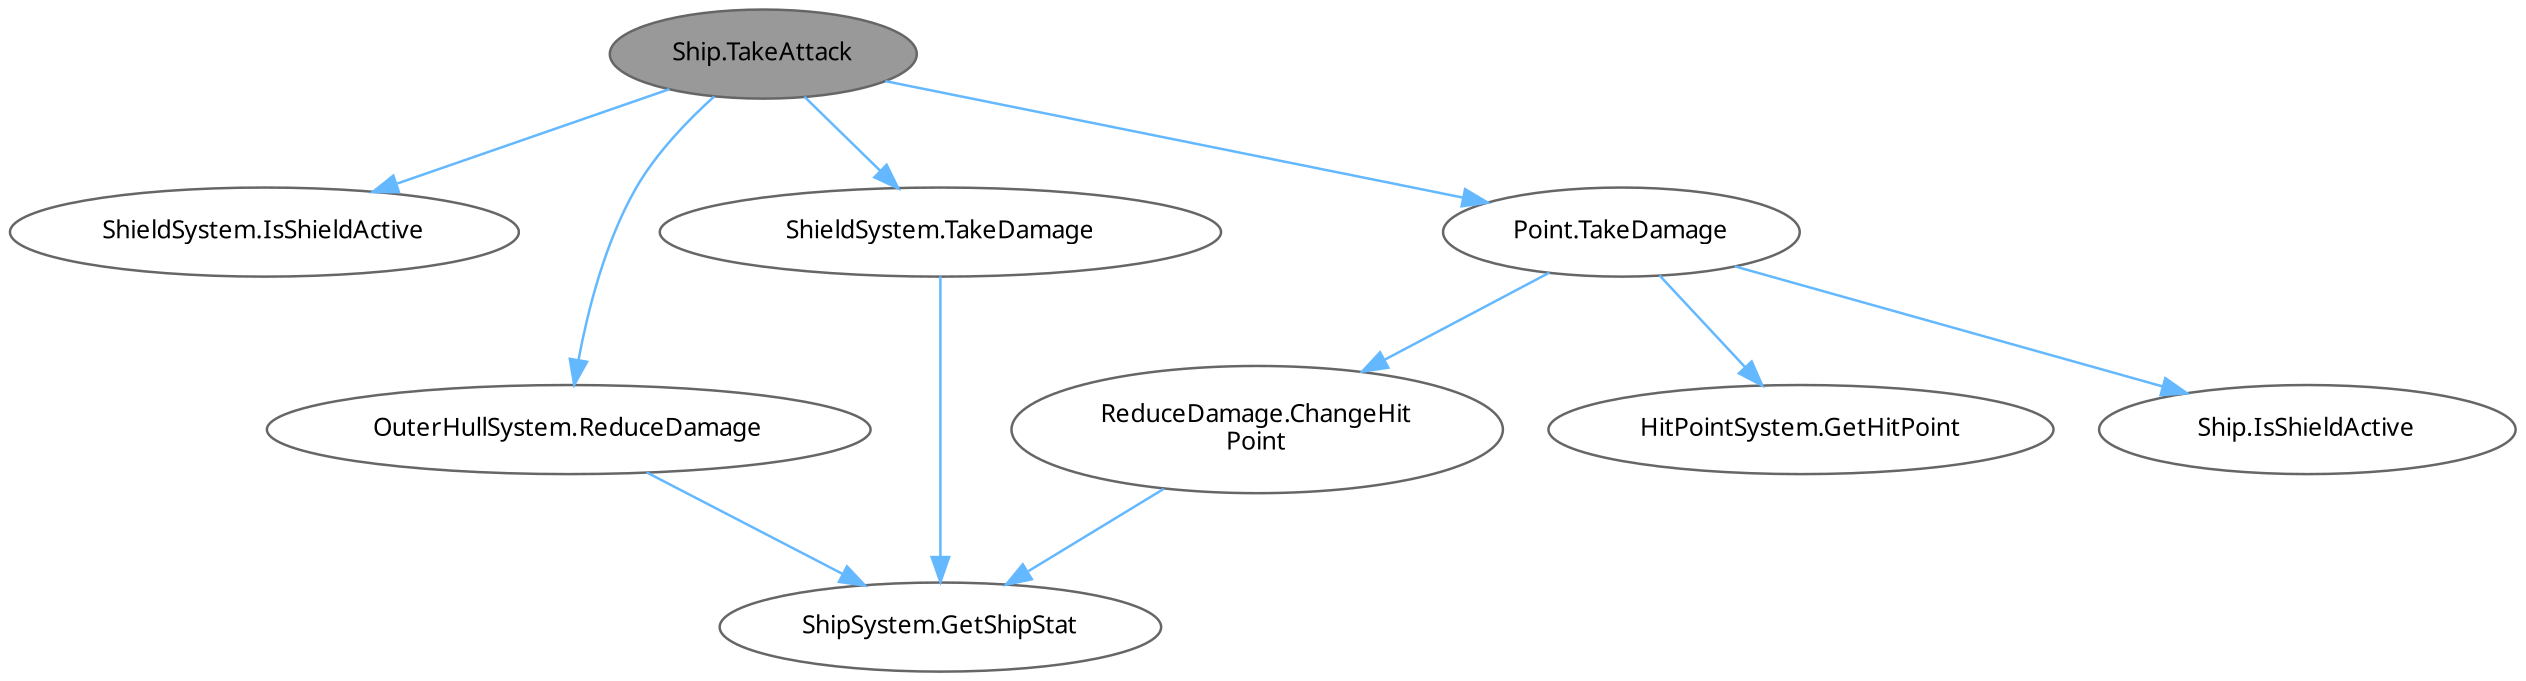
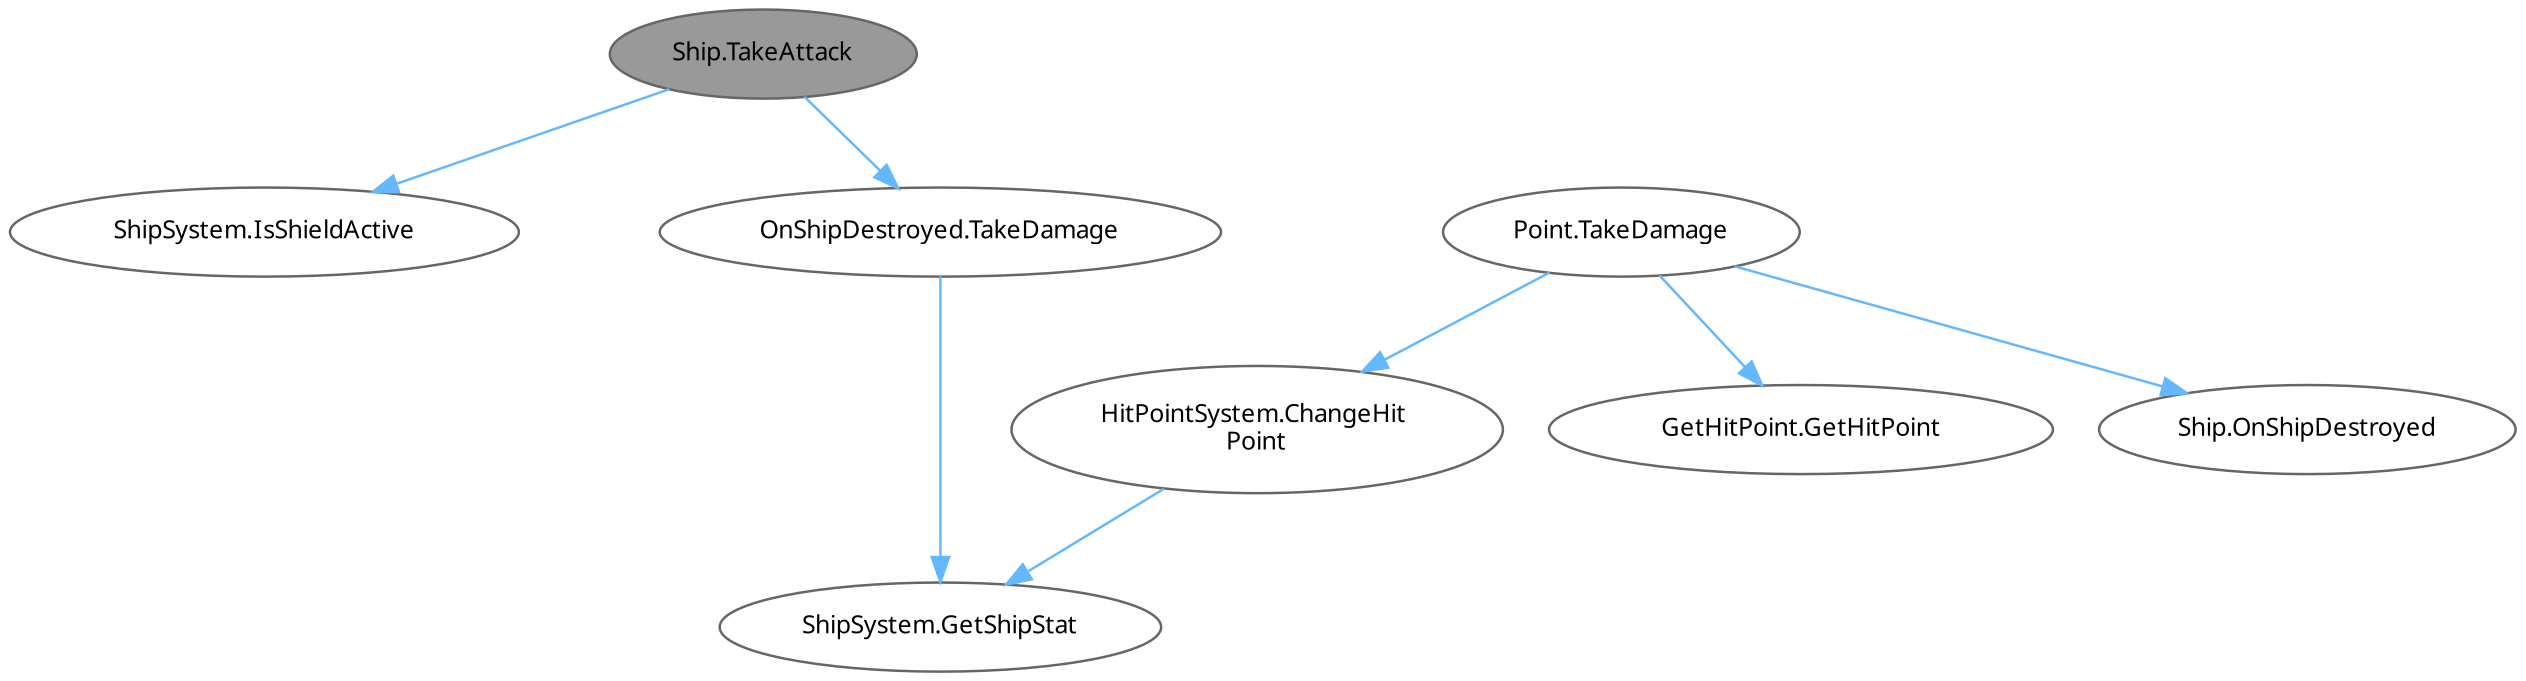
(1174, 139) -> none
(264, 232) -> (264, 232)
(940, 232) -> (940, 232)
(569, 430) -> none
(1257, 430) -> (1257, 430)
(1801, 430) -> (1801, 430)
(2307, 430) -> (2307, 430)
